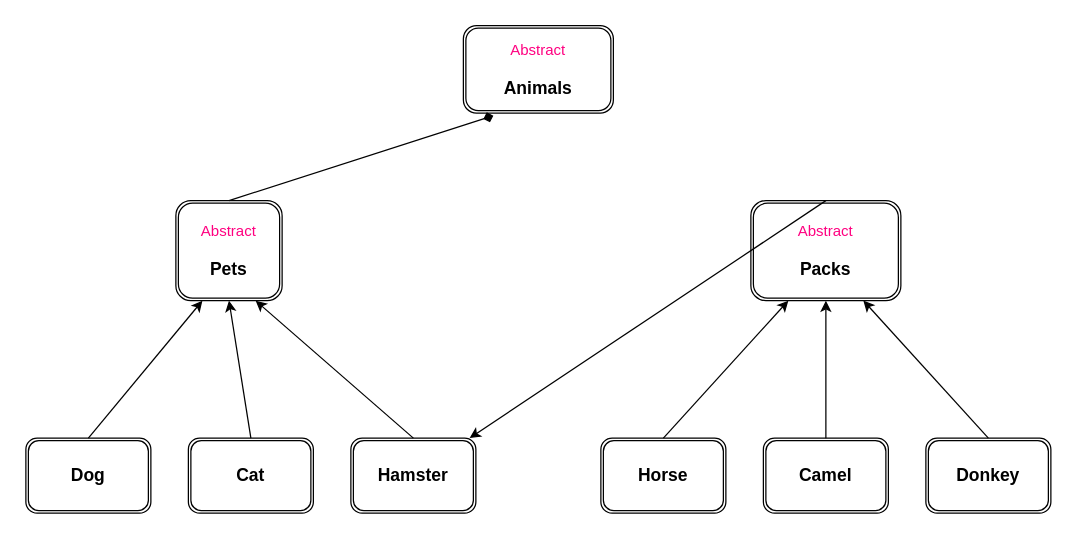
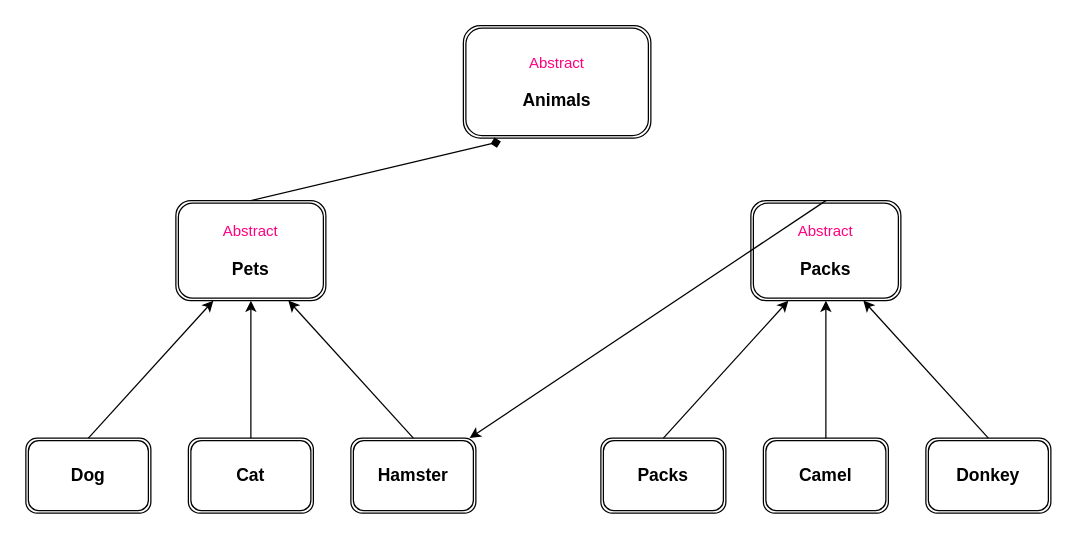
(538, 69) -> (557, 82)
(229, 251) -> (251, 251)
(663, 476) -> (663, 476)
